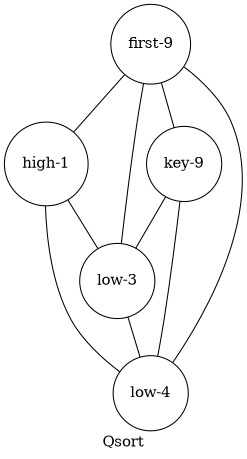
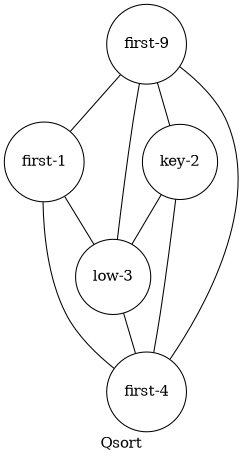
(46, 164) -> (44, 162)
(184, 164) -> (180, 162)
(151, 393) -> (147, 392)
